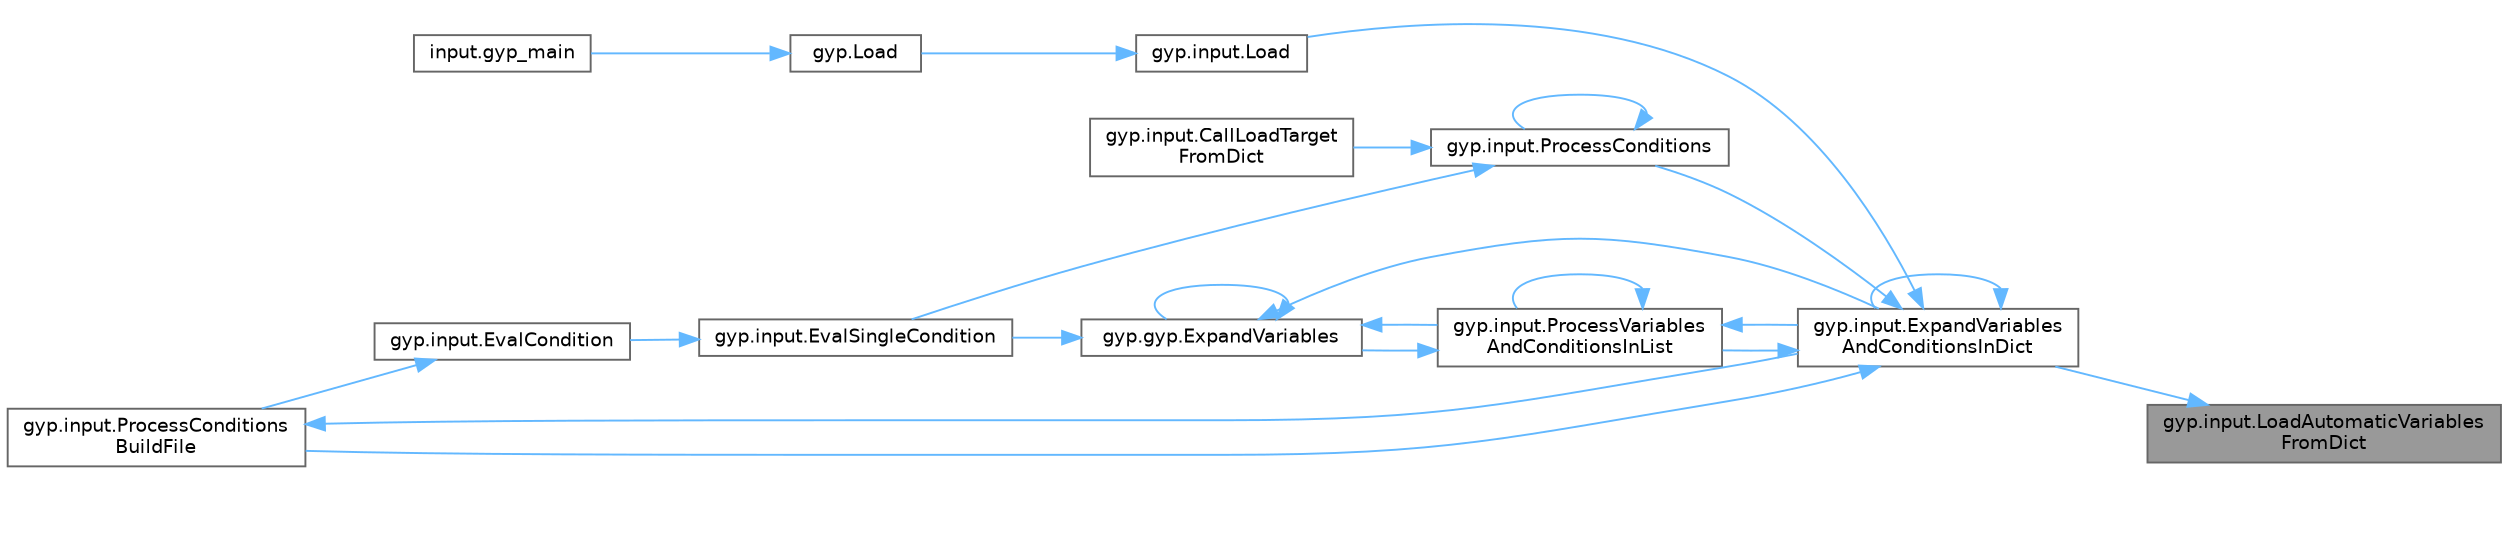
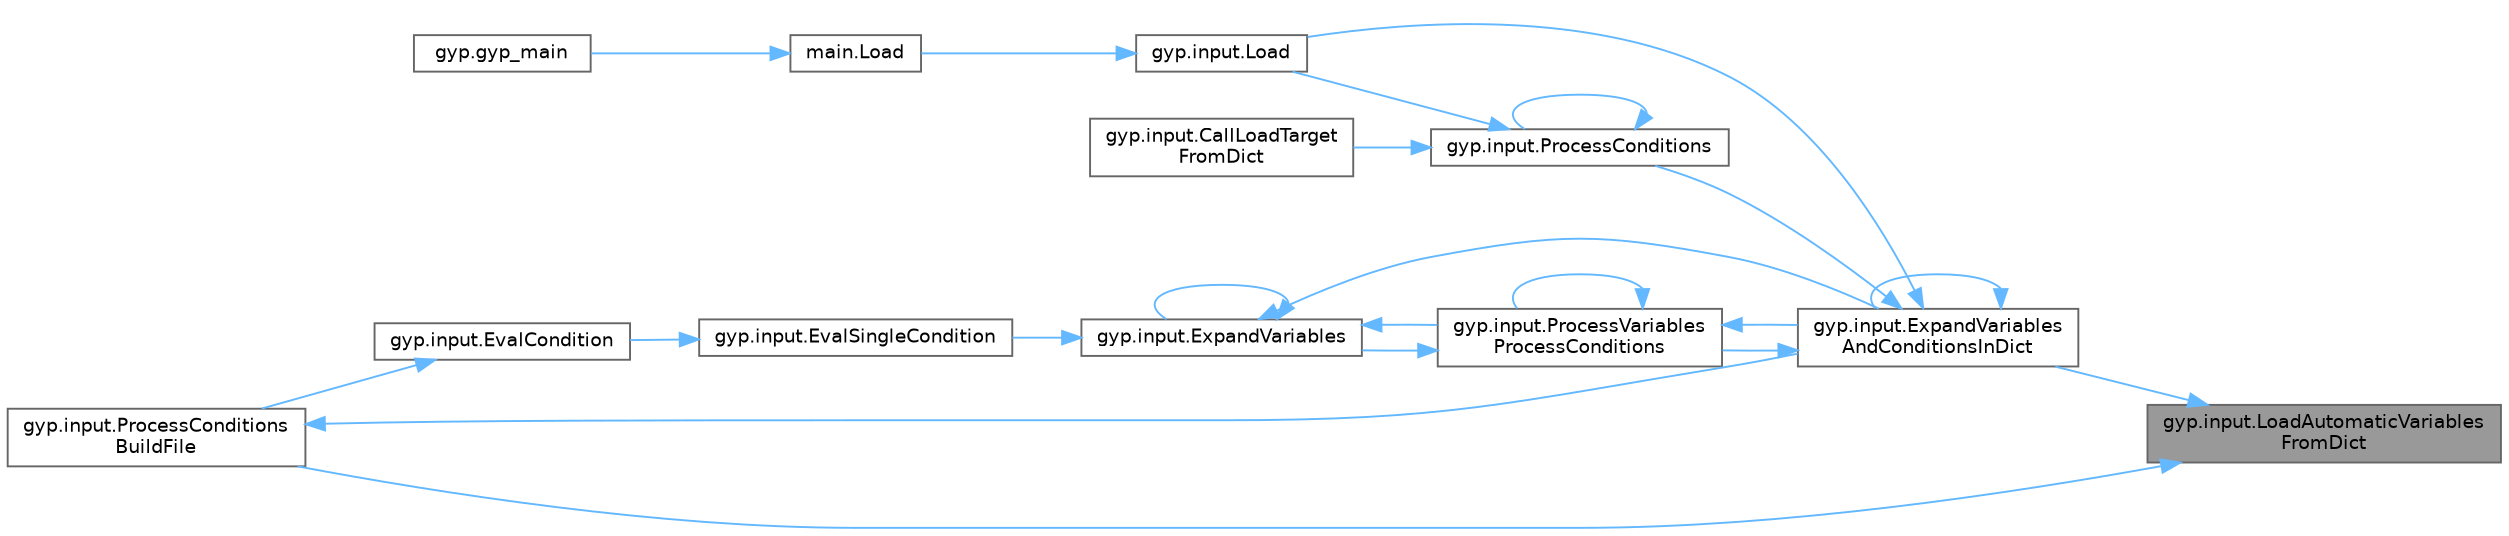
(502, 53) -> (502, 53)
(856, 53) -> (856, 53)
(1191, 237) -> (1391, 98)
(1222, 338) -> (1222, 338)
(1580, 338) -> (1580, 338)
(1086, 455) -> (1229, 528)
